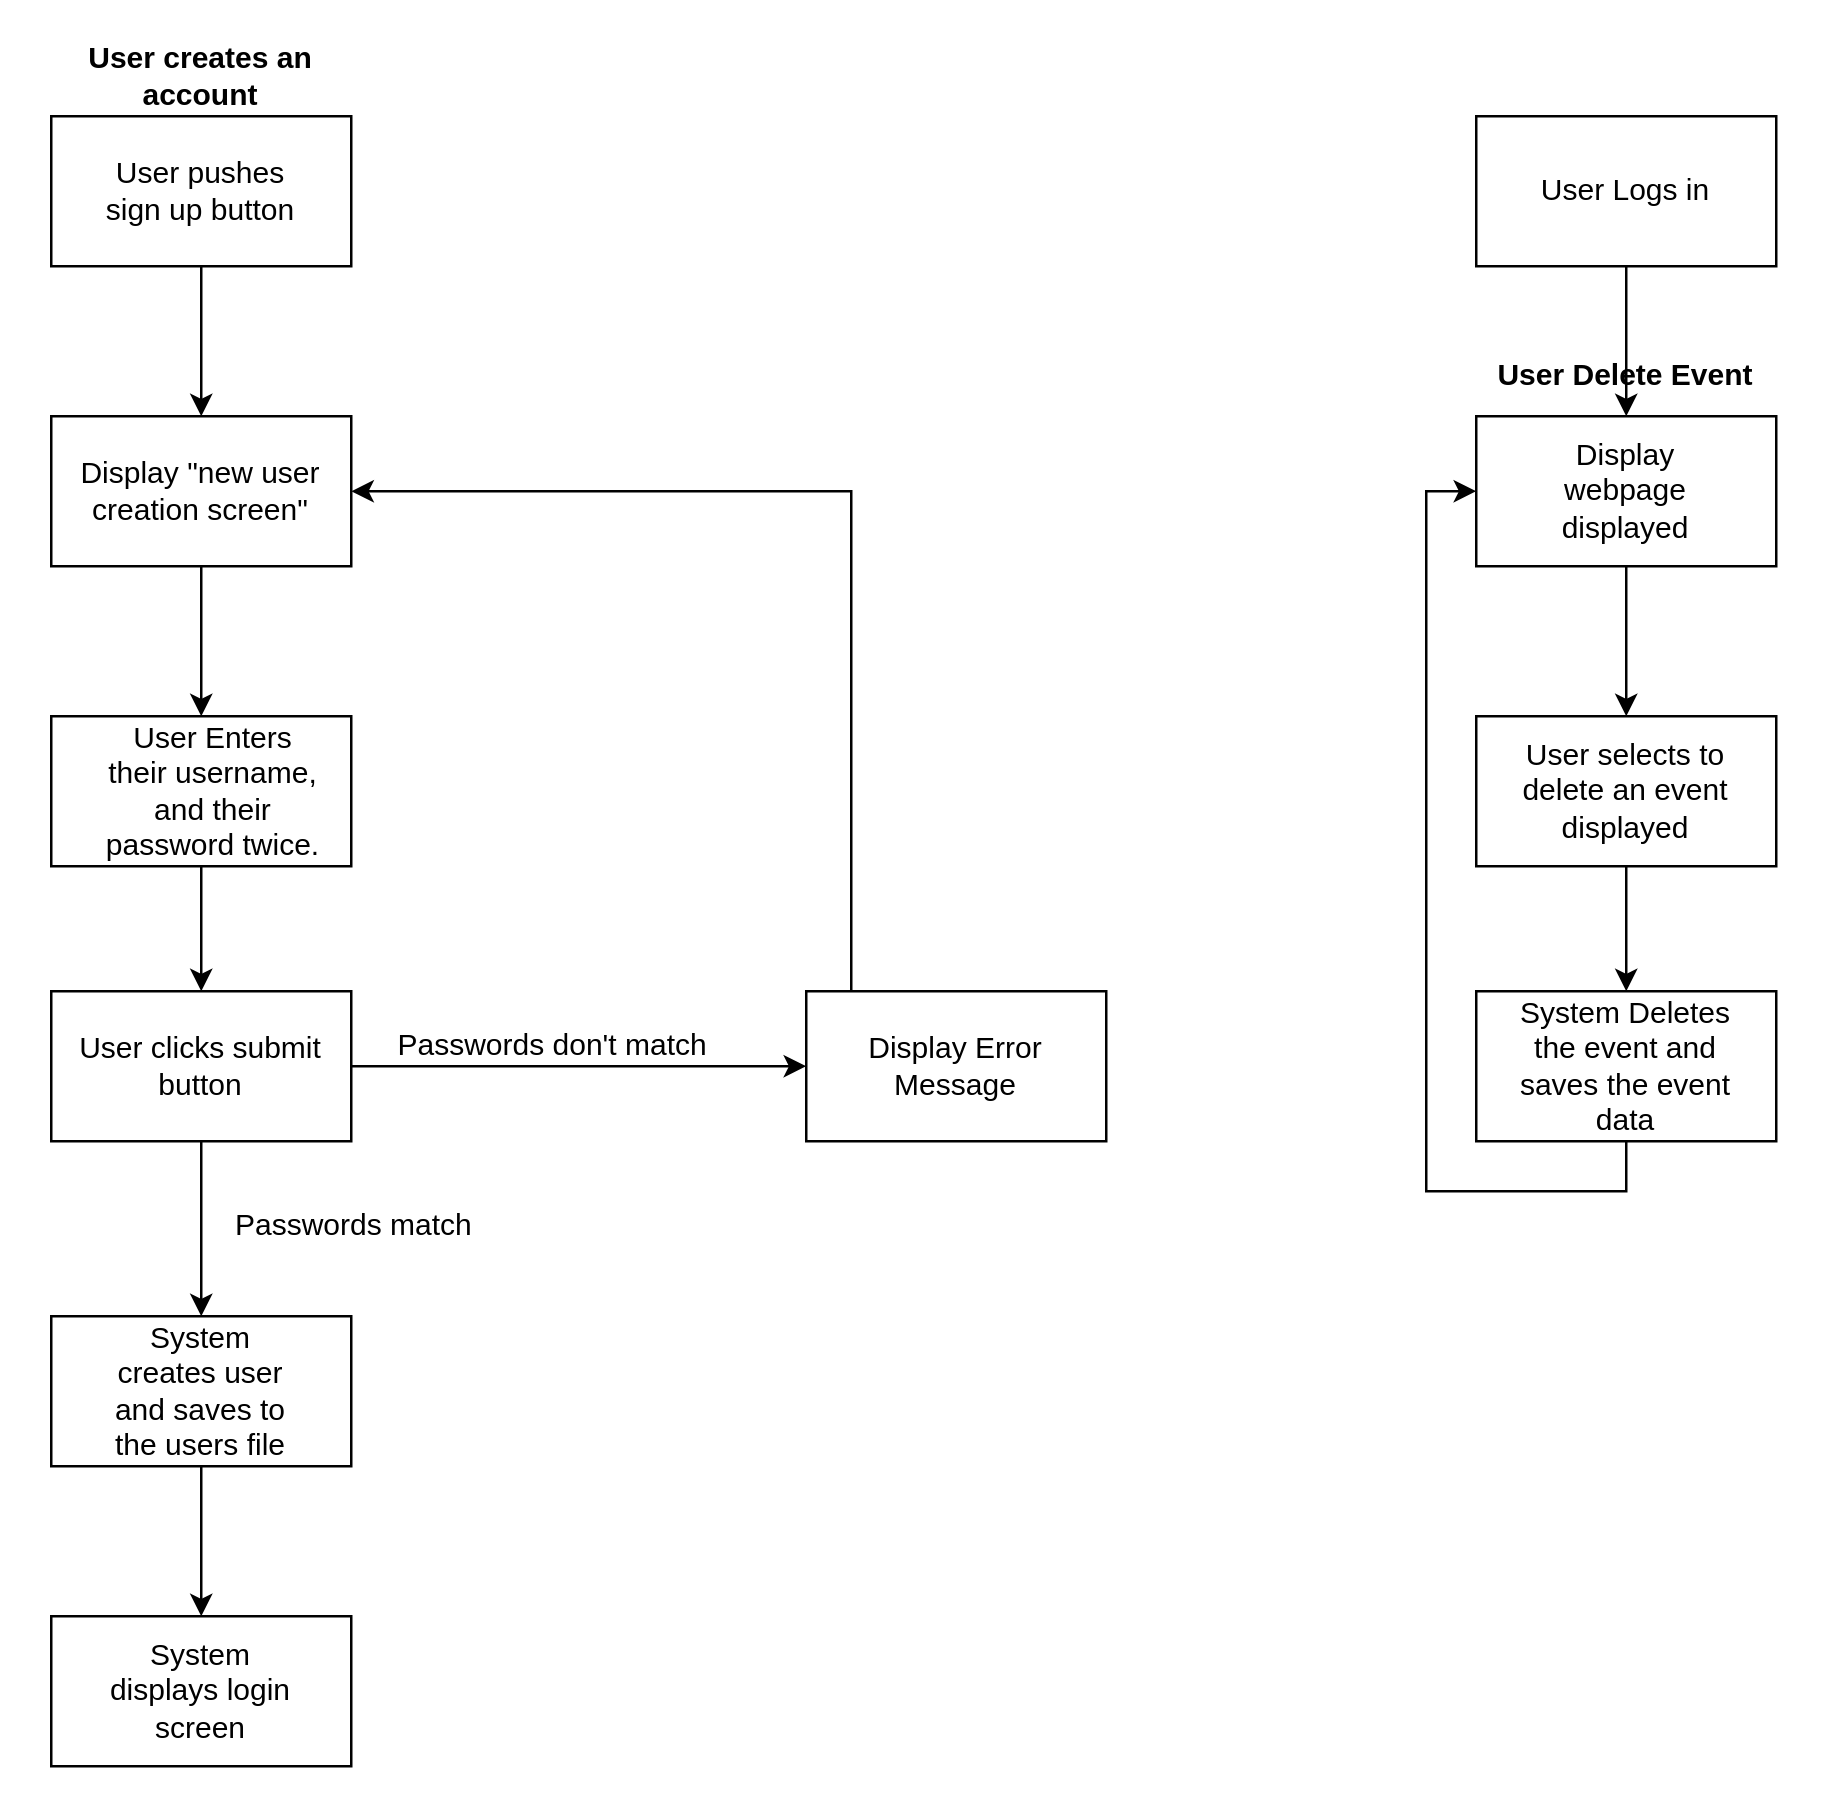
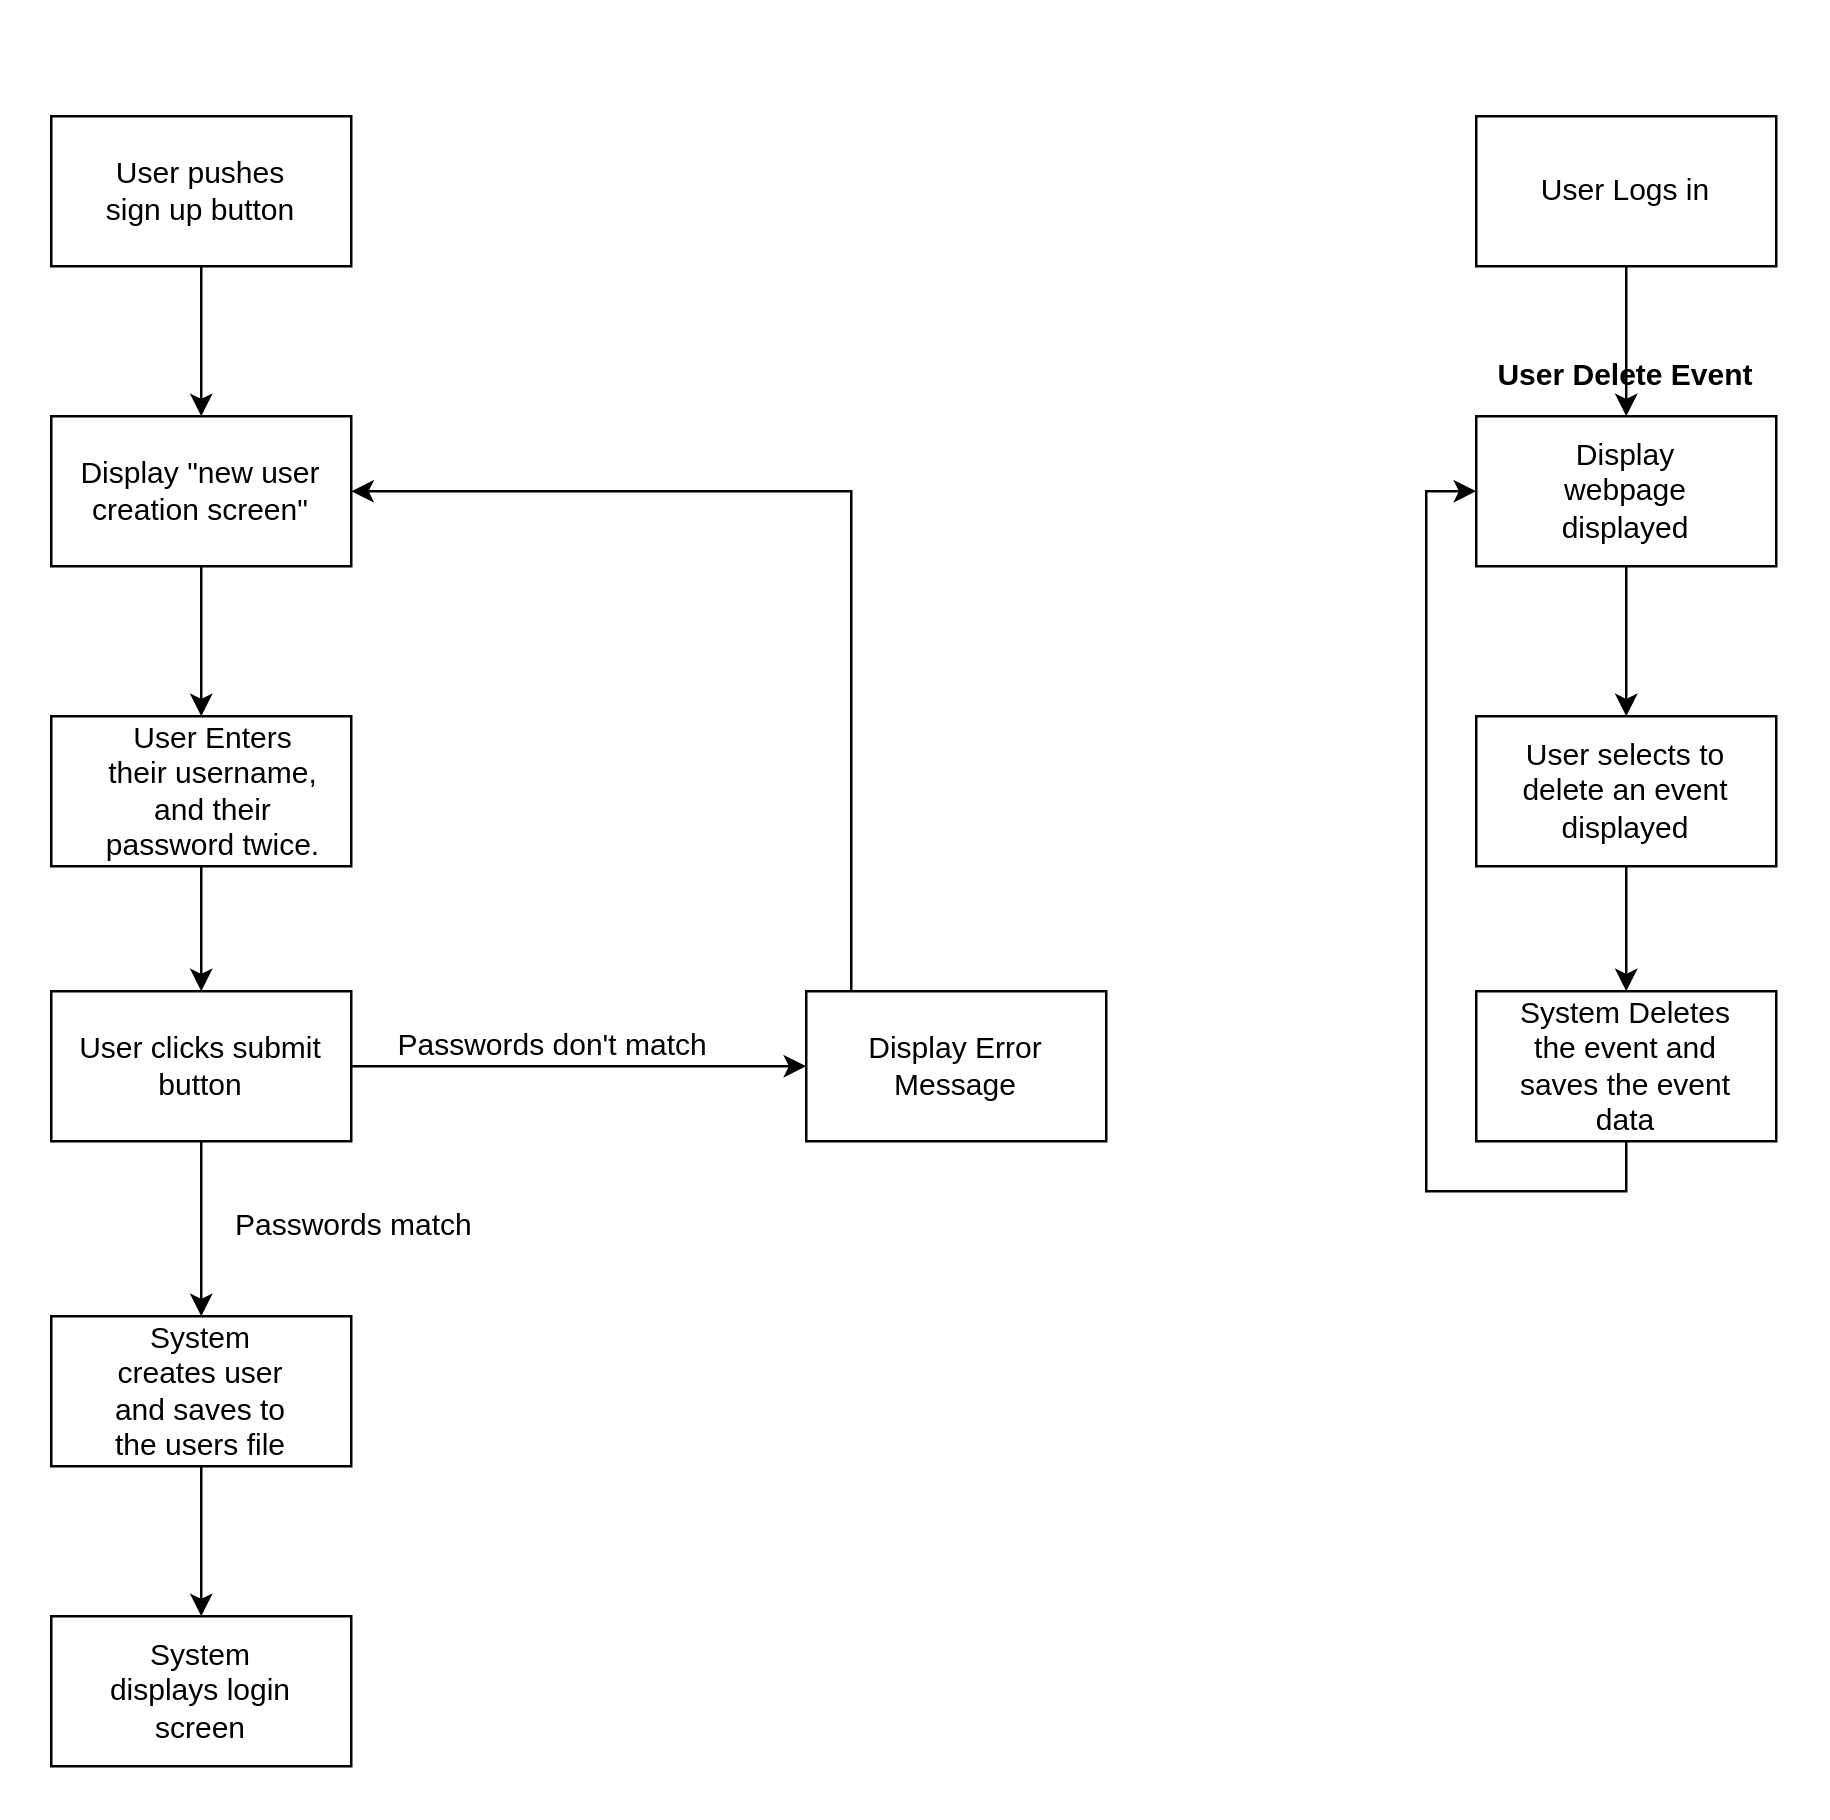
(201, 76) -> none
